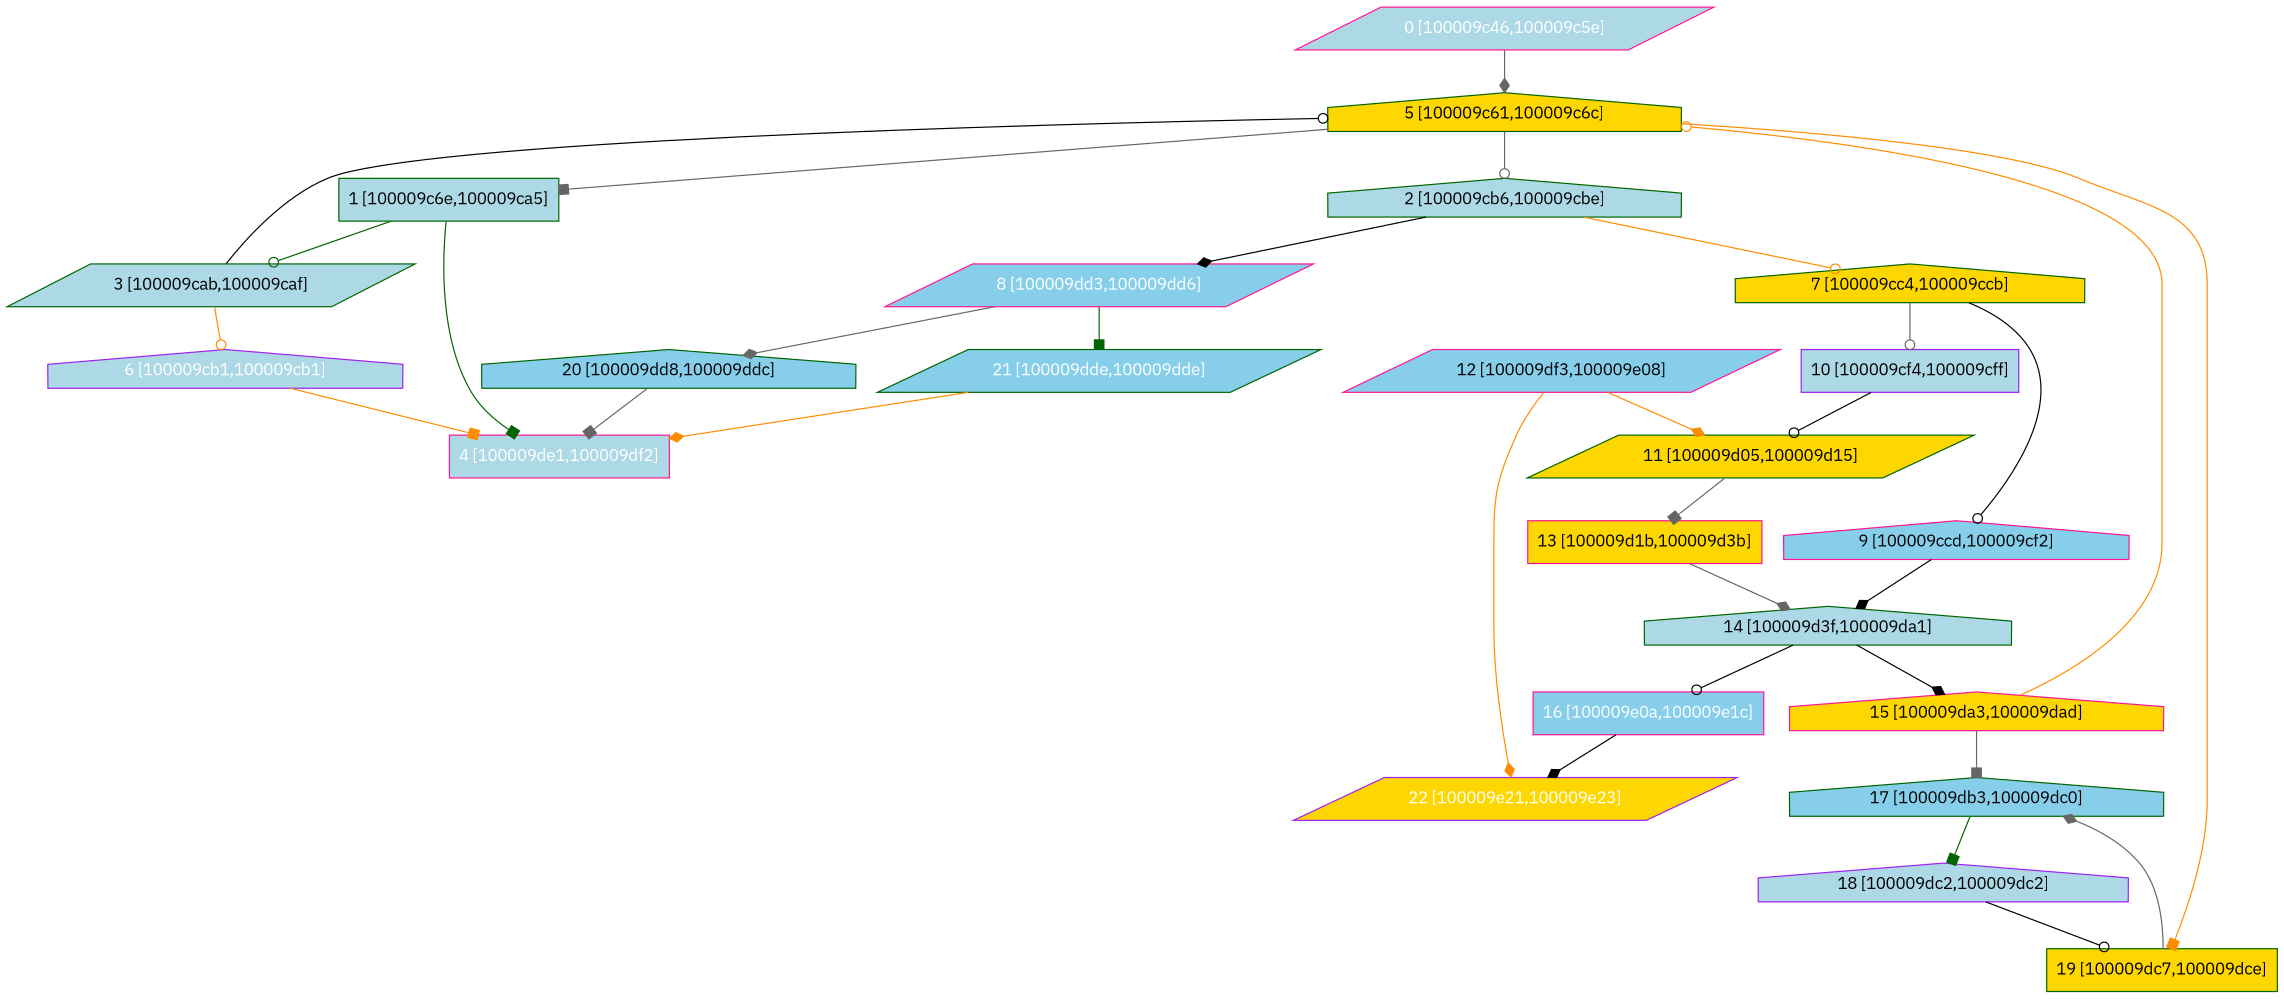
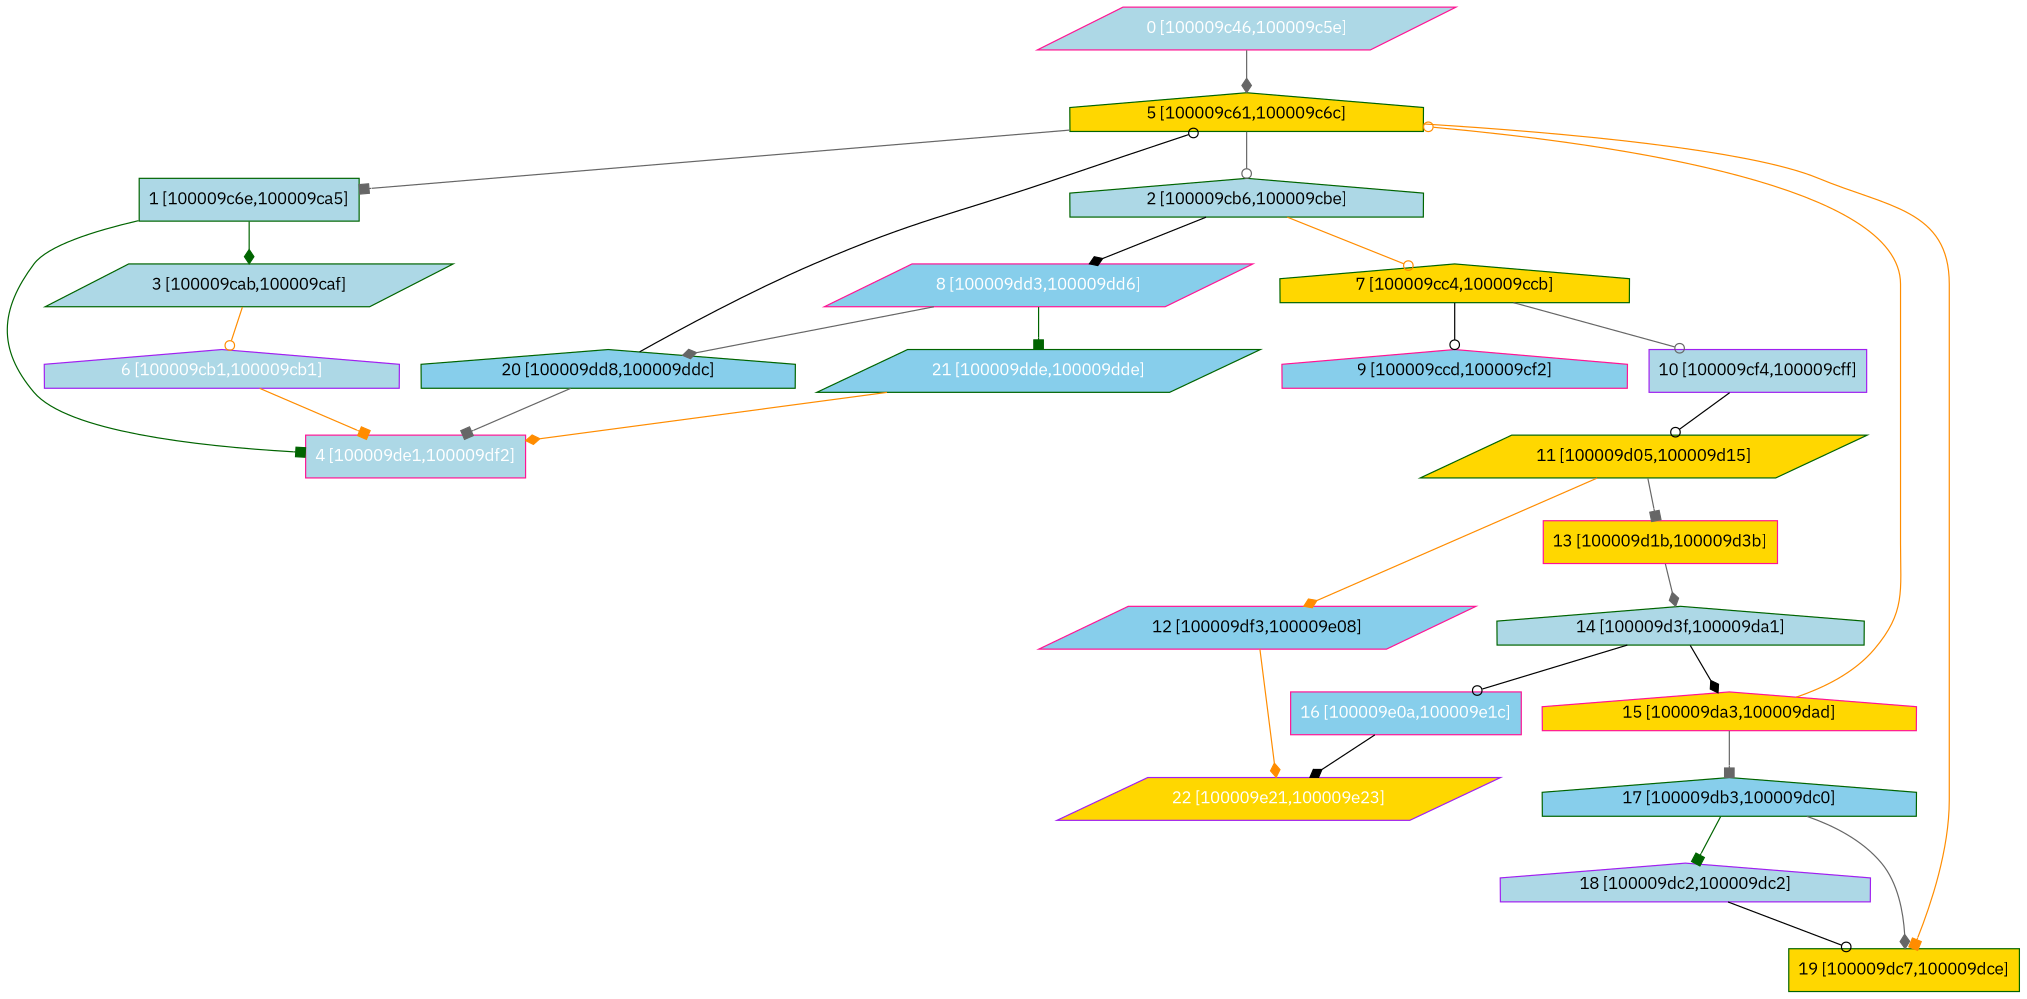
(755, 136) -> (908, 227)
(335, 241) -> (249, 236)
(1650, 411) -> (1457, 539)
(1900, 580) -> none
(2144, 869) -> (1877, 858)
